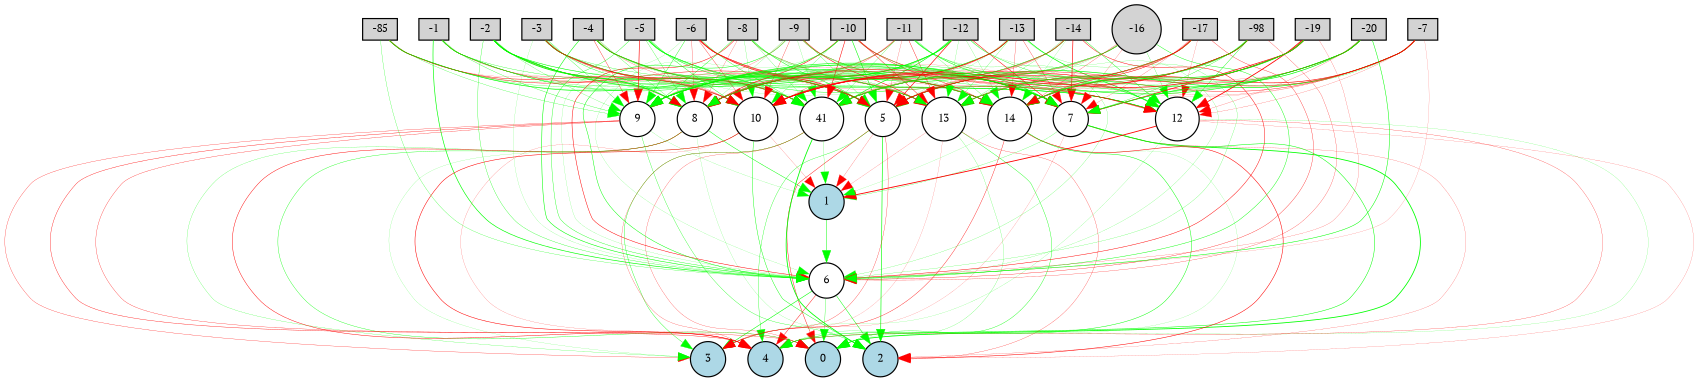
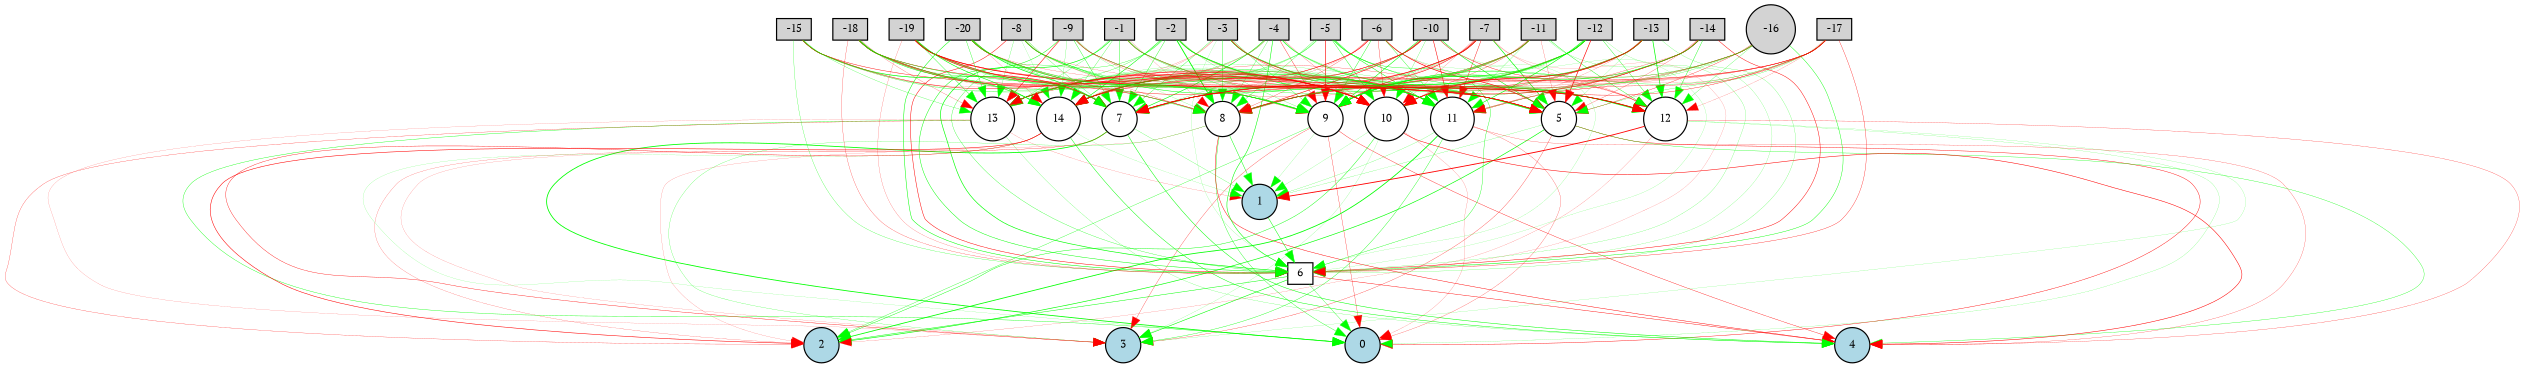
(380, 29) -> (794, 29)
(1256, 29) -> (850, 29)
none -> (1414, 74)
(822, 119) -> (1452, 119)
(858, 156) -> (1384, 168)
(789, 158) -> (1324, 160)
(733, 258) -> (681, 177)
(827, 281) -> (1300, 274)
